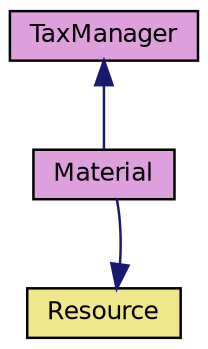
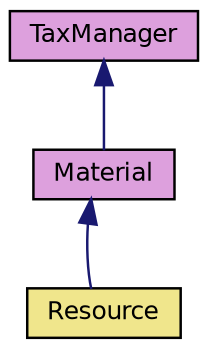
(120, 232) -> (88, 256)
